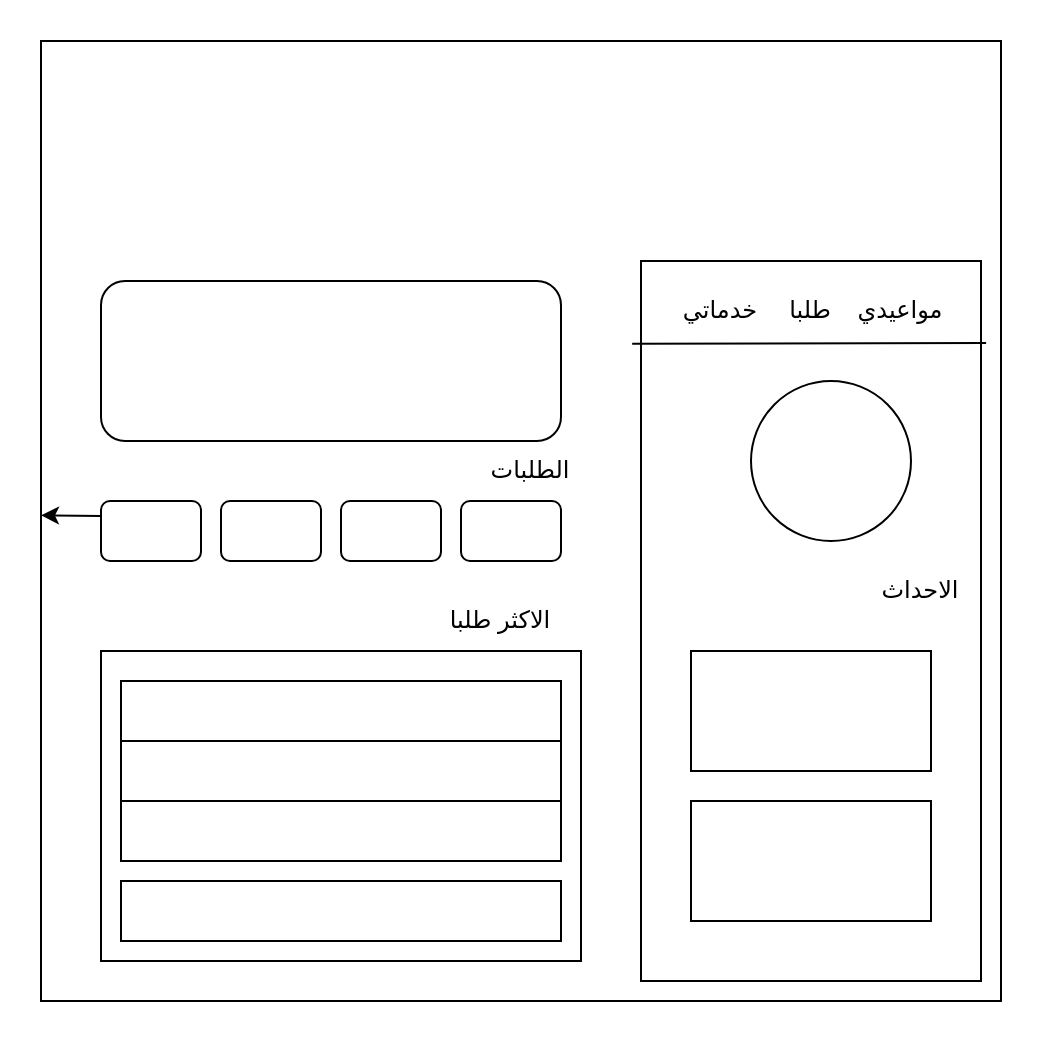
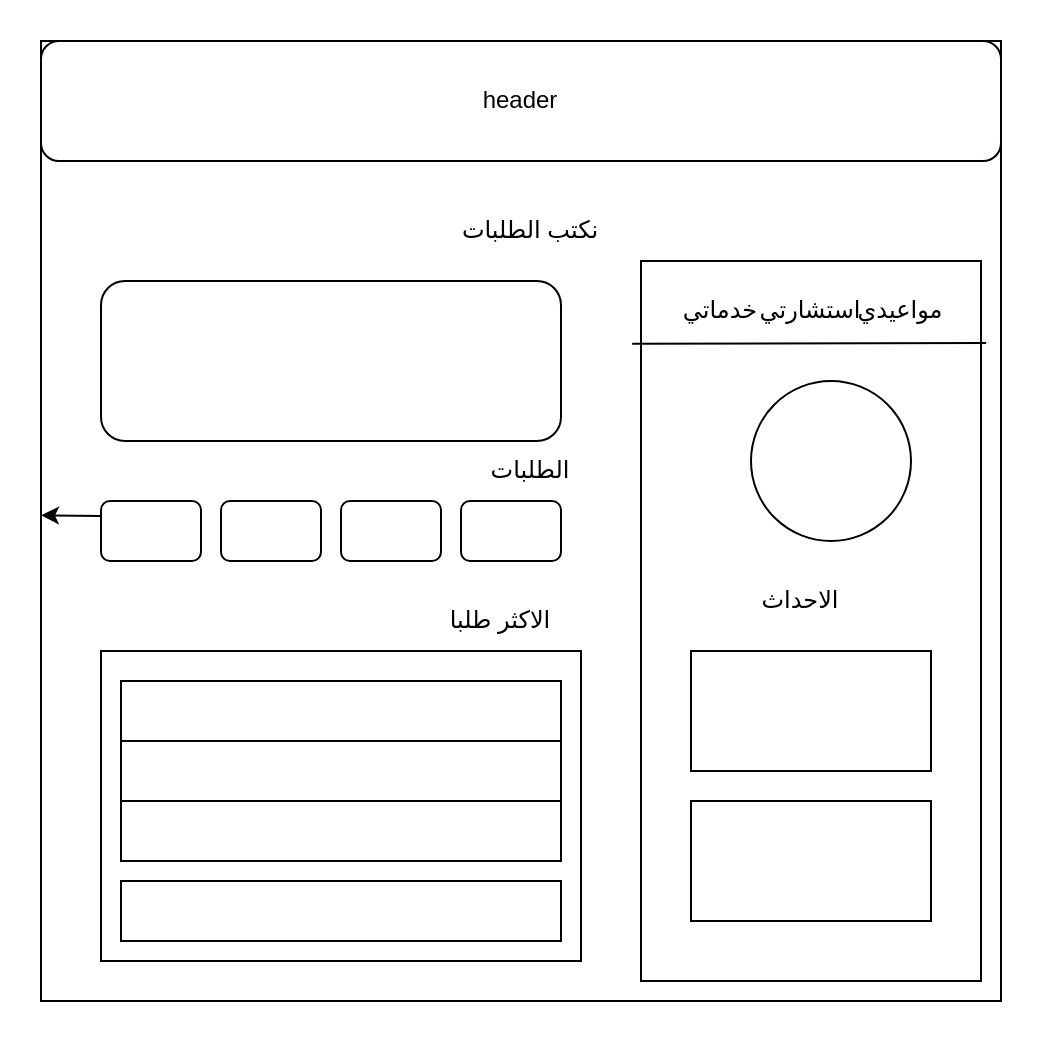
none -> (521, 101)
none -> (531, 231)
(811, 311) -> (811, 311)
(921, 591) -> (801, 601)
